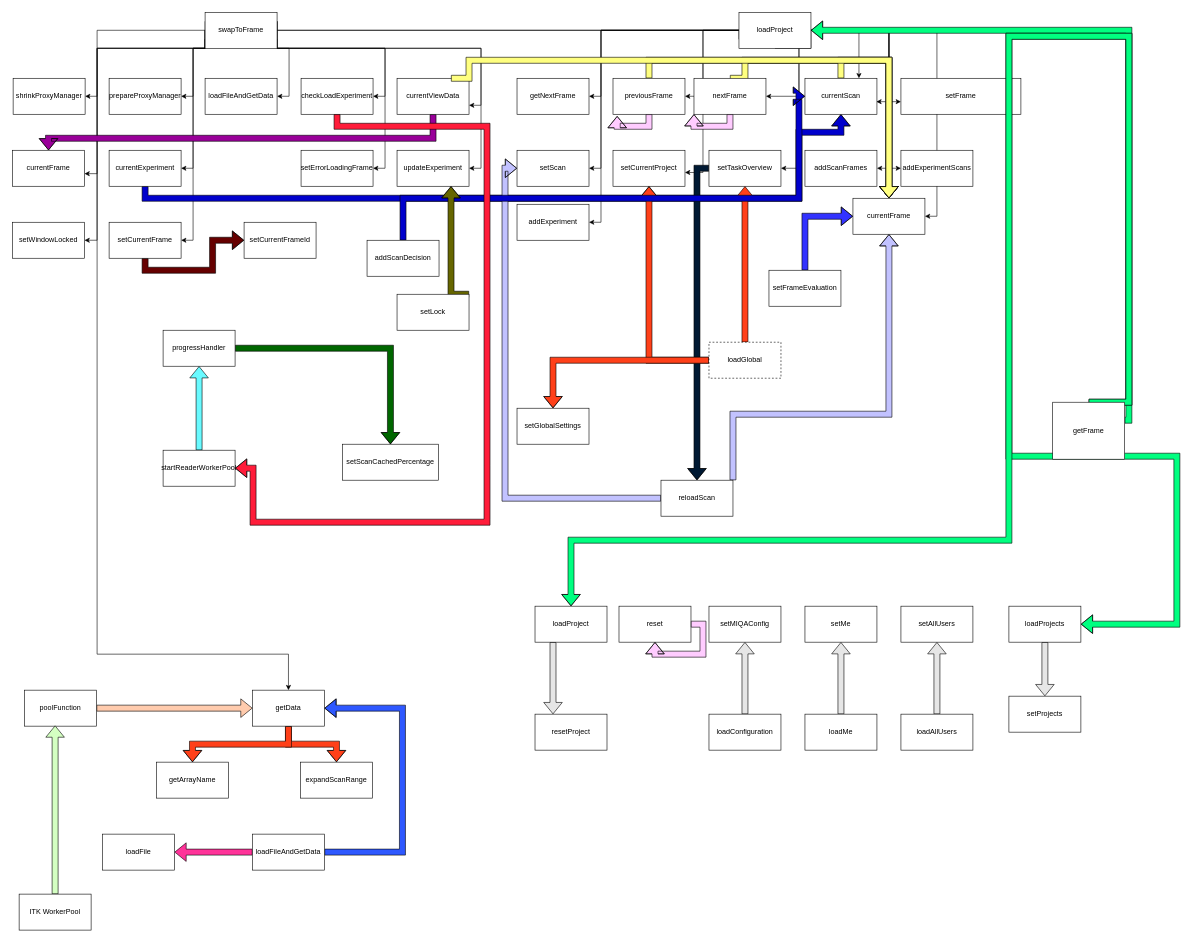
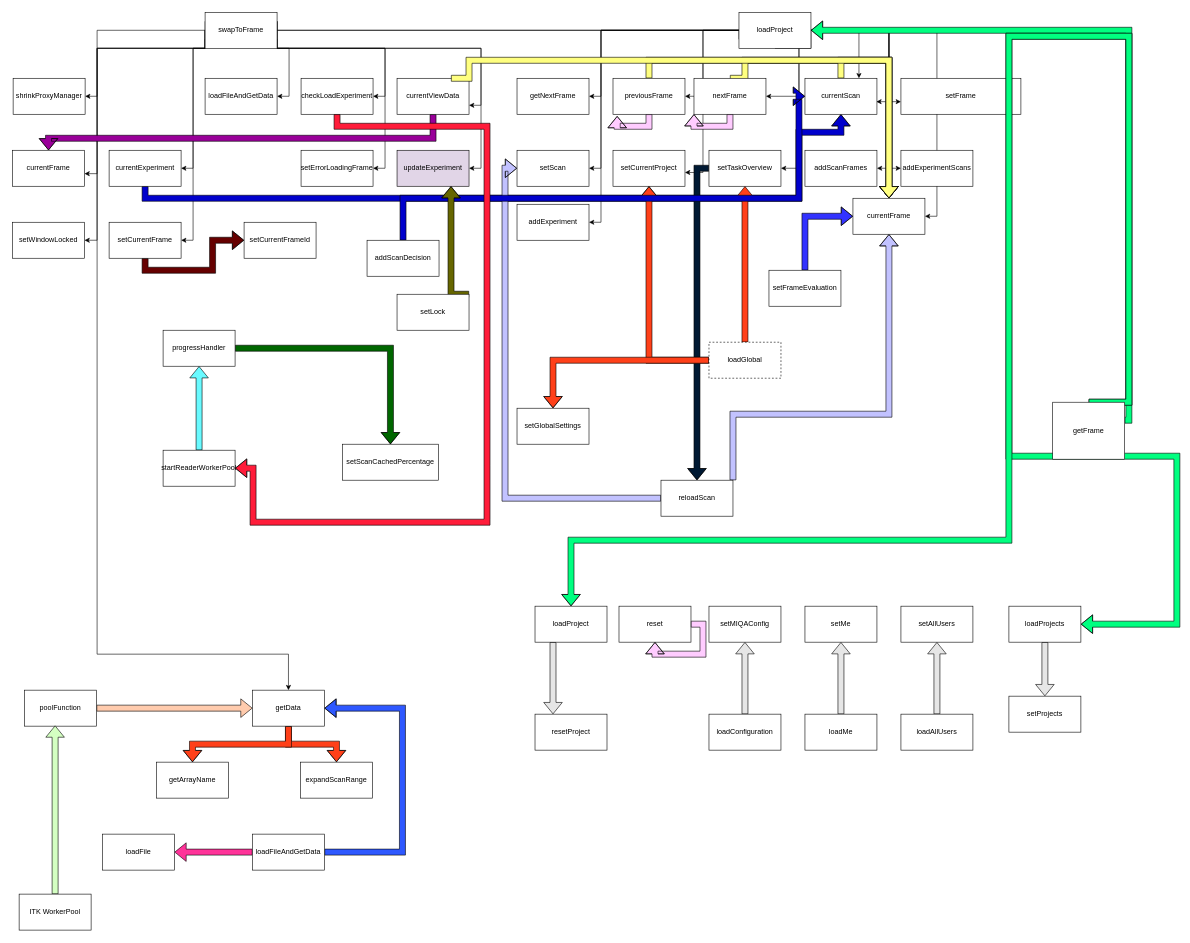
(145, 96) -> none
(186, 96) -> none
(433, 168) -> (433, 168)
